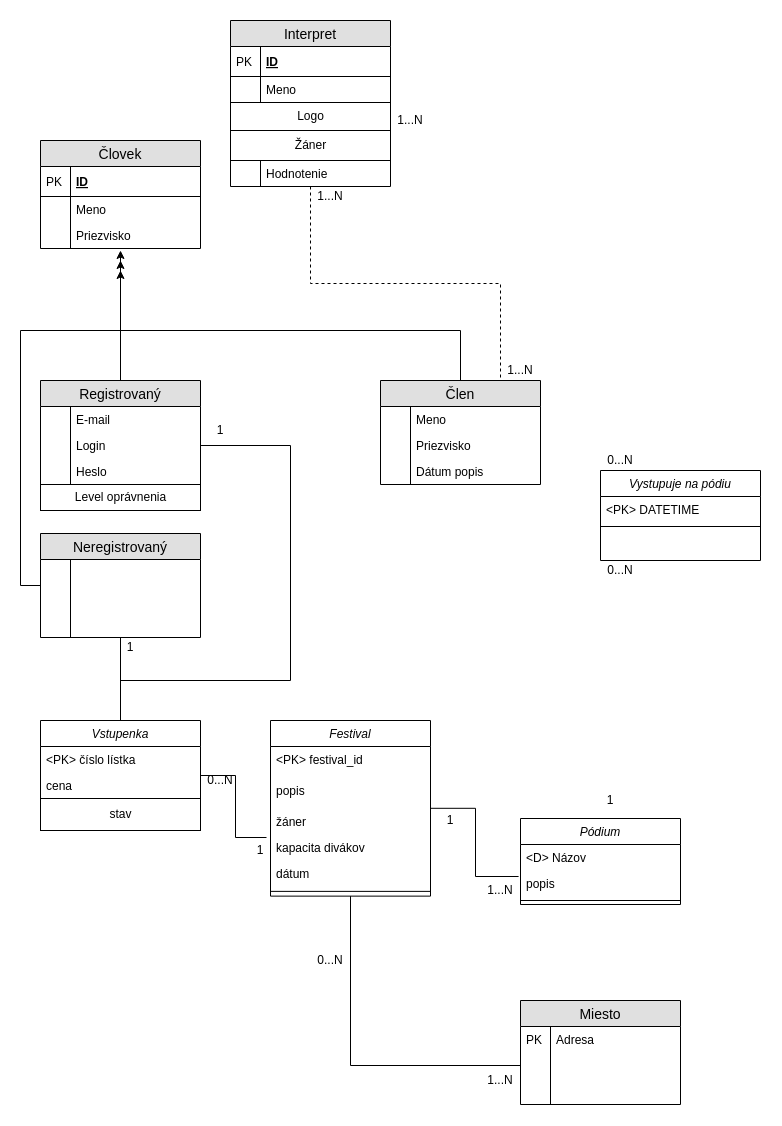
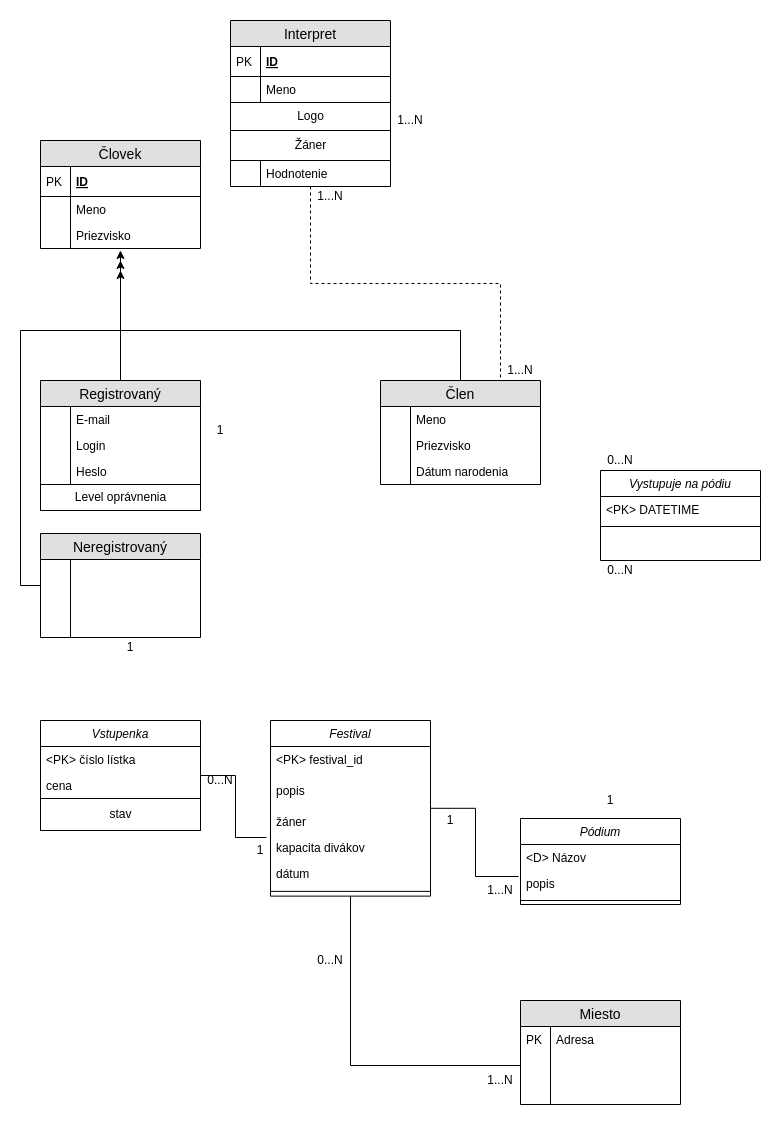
(450, 472) -> (463, 472)
(291, 603) -> none
(121, 659) -> none
